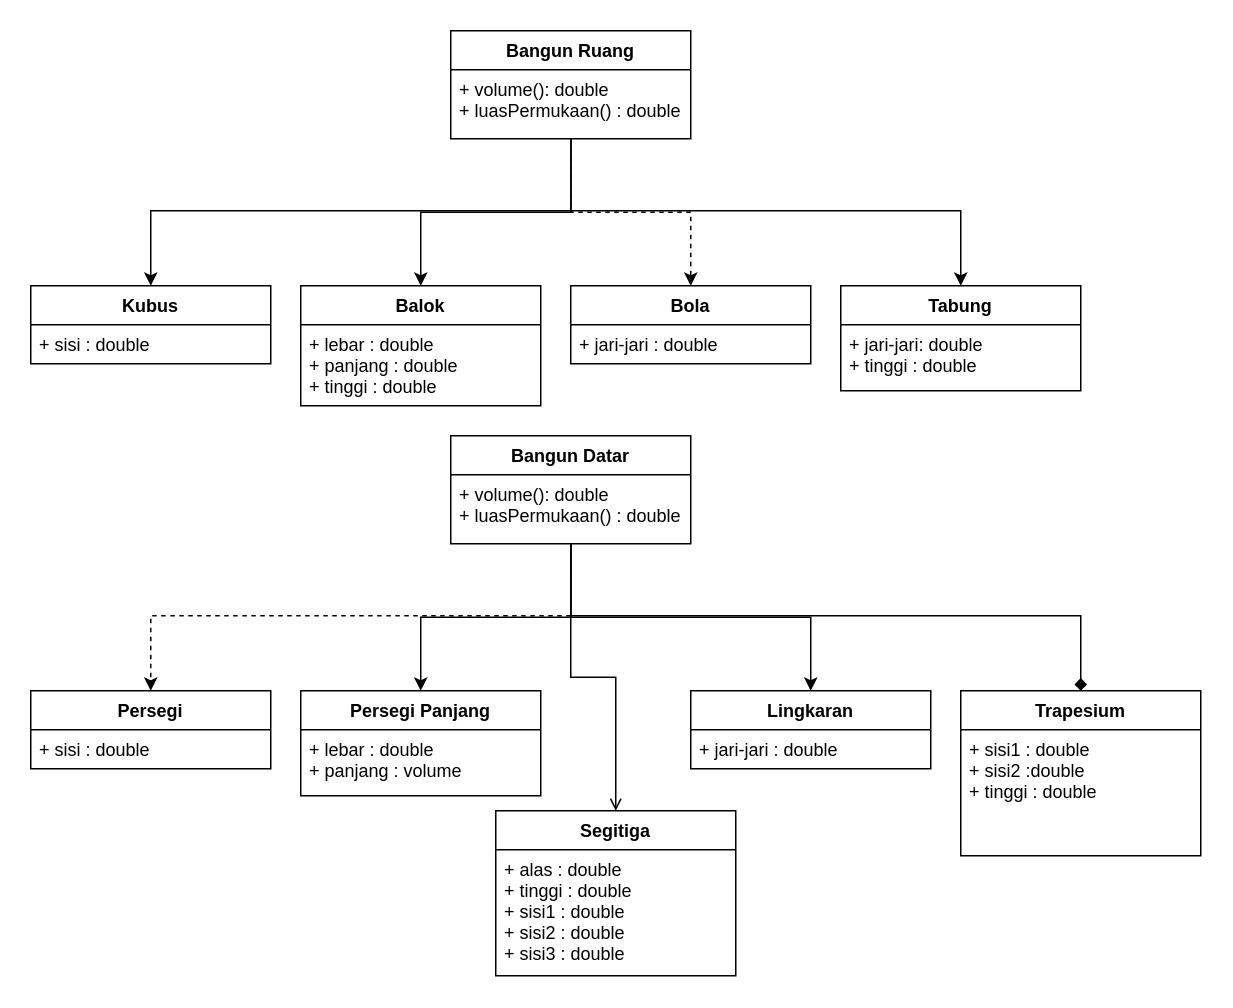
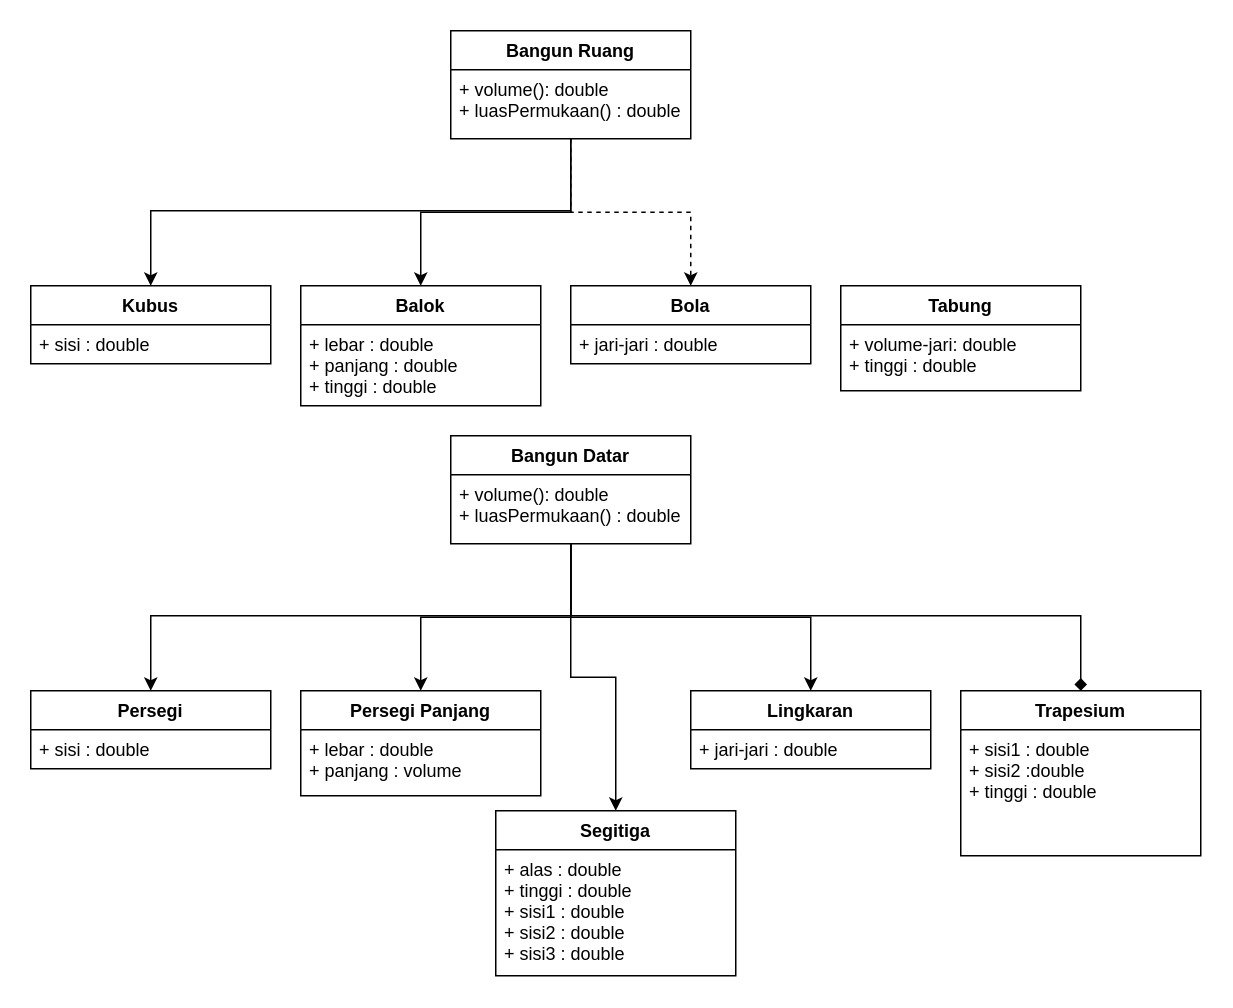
(858, 211) -> none
(931, 345) -> (941, 345)
(254, 616) -> (254, 616)
(616, 801) -> (616, 799)
